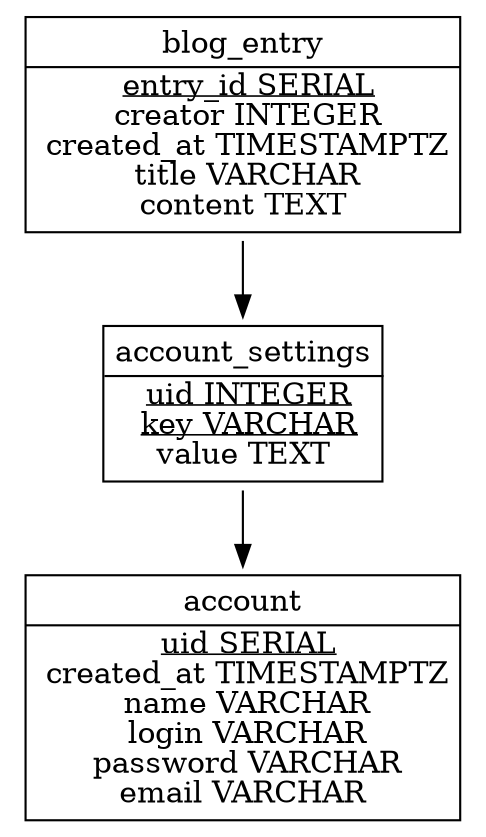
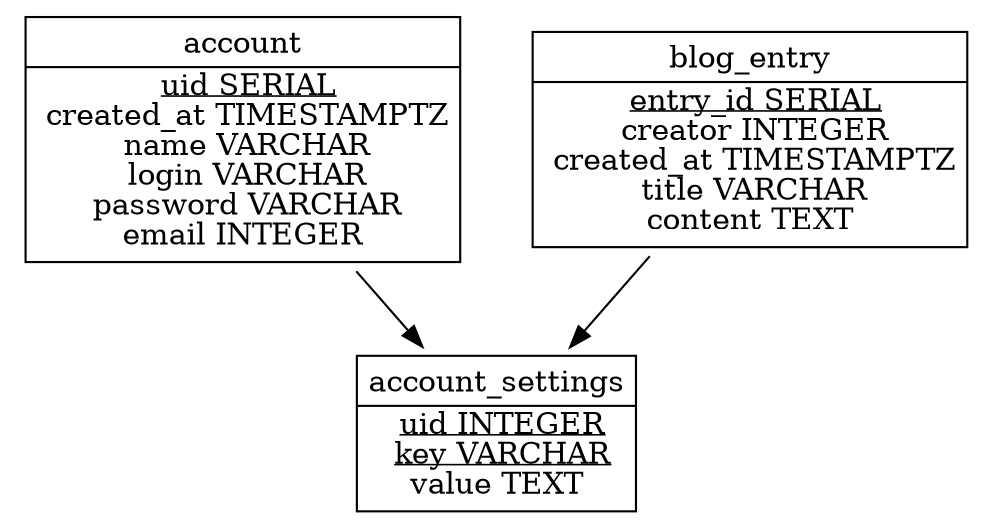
(243, 517) -> (382, 301)
(243, 794) -> (243, 235)
